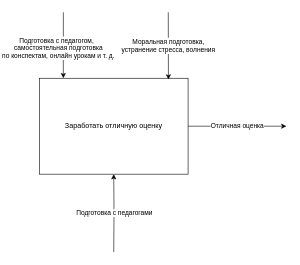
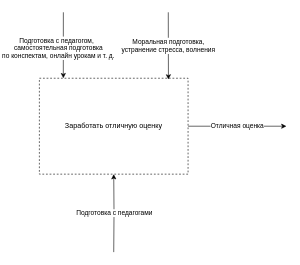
(114, 126) -> (114, 126)
